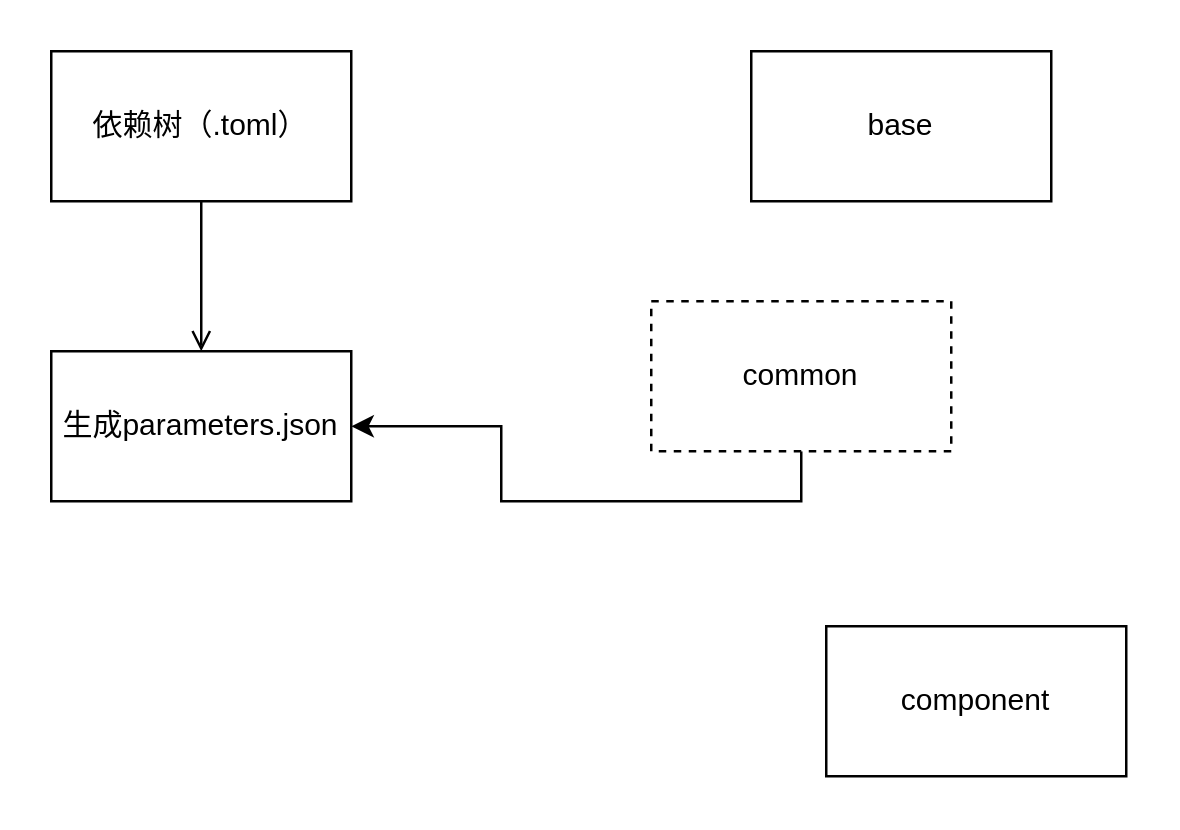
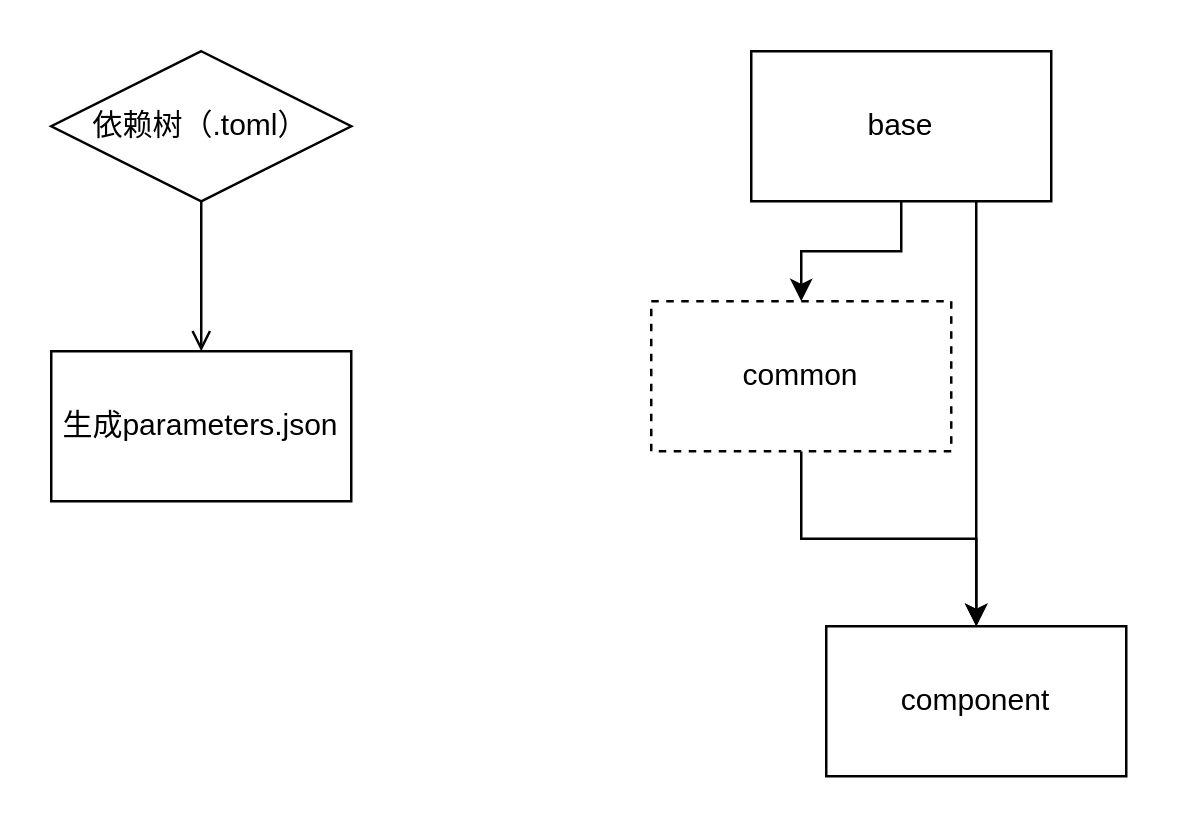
(201, 126) -> (201, 126)
none -> (859, 251)
none -> (976, 367)
(548, 501) -> (866, 539)
